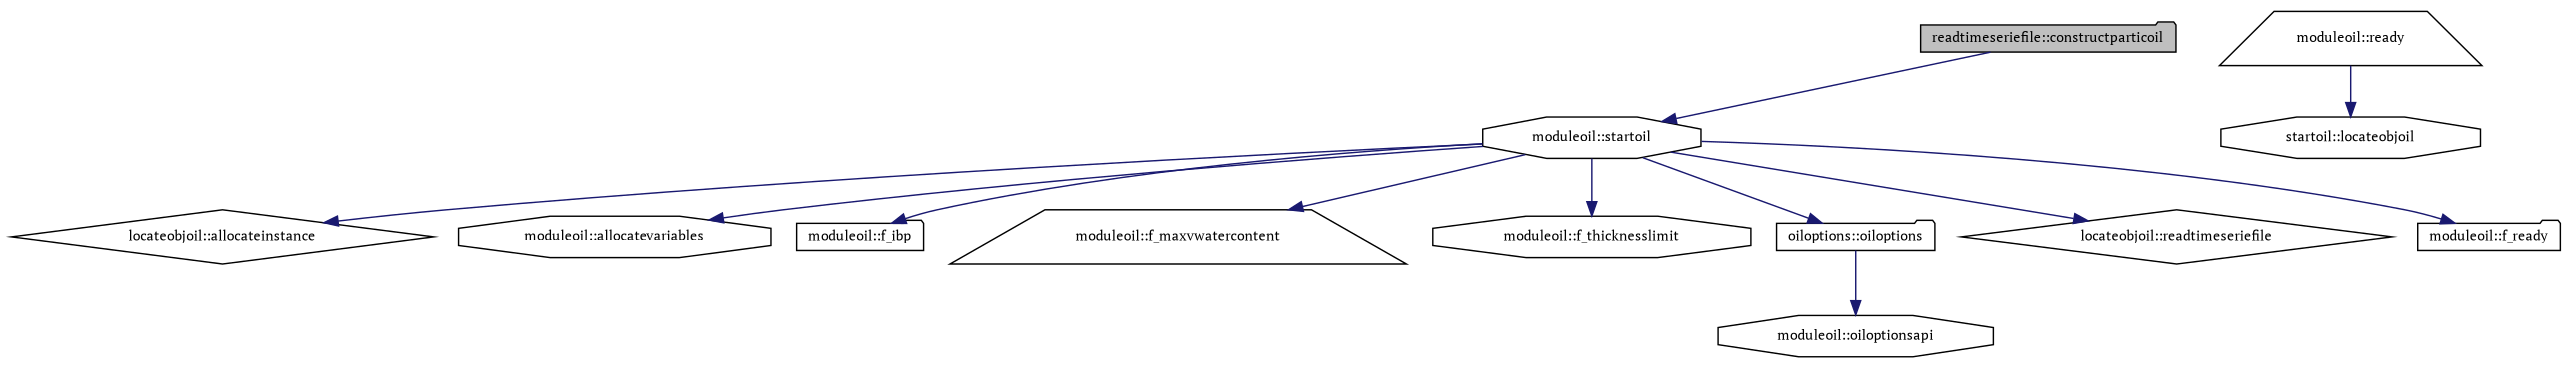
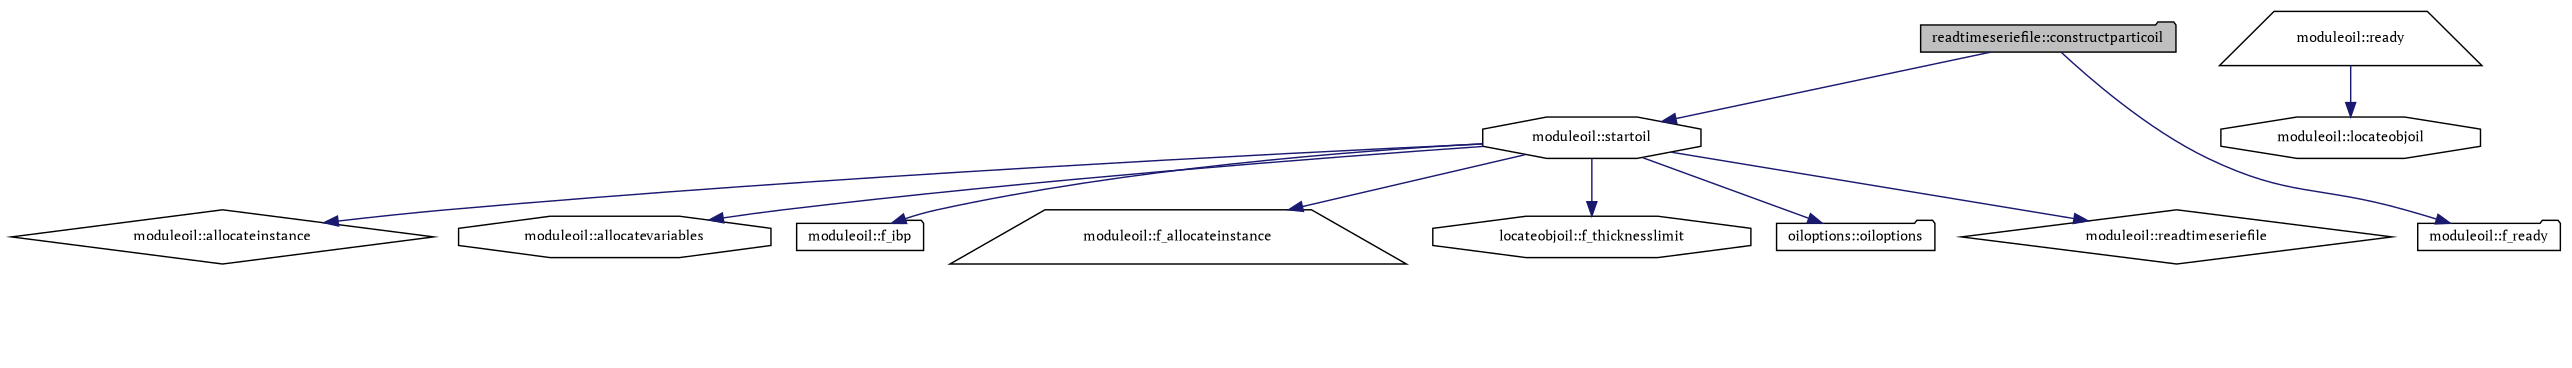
(2351, 138) -> (2351, 138)
(2073, 164) -> (2233, 170)
(223, 237) -> (223, 237)
(1178, 237) -> (1178, 237)
(1592, 237) -> (1592, 237)
(2177, 237) -> (2177, 237)
(1856, 336) -> none
